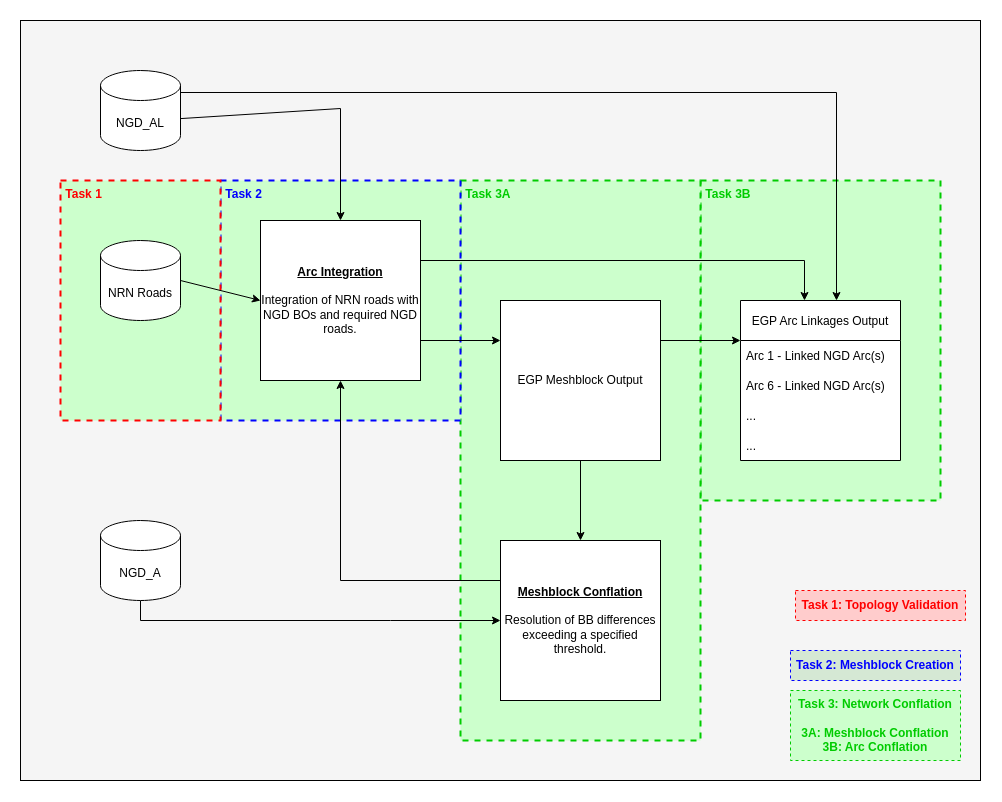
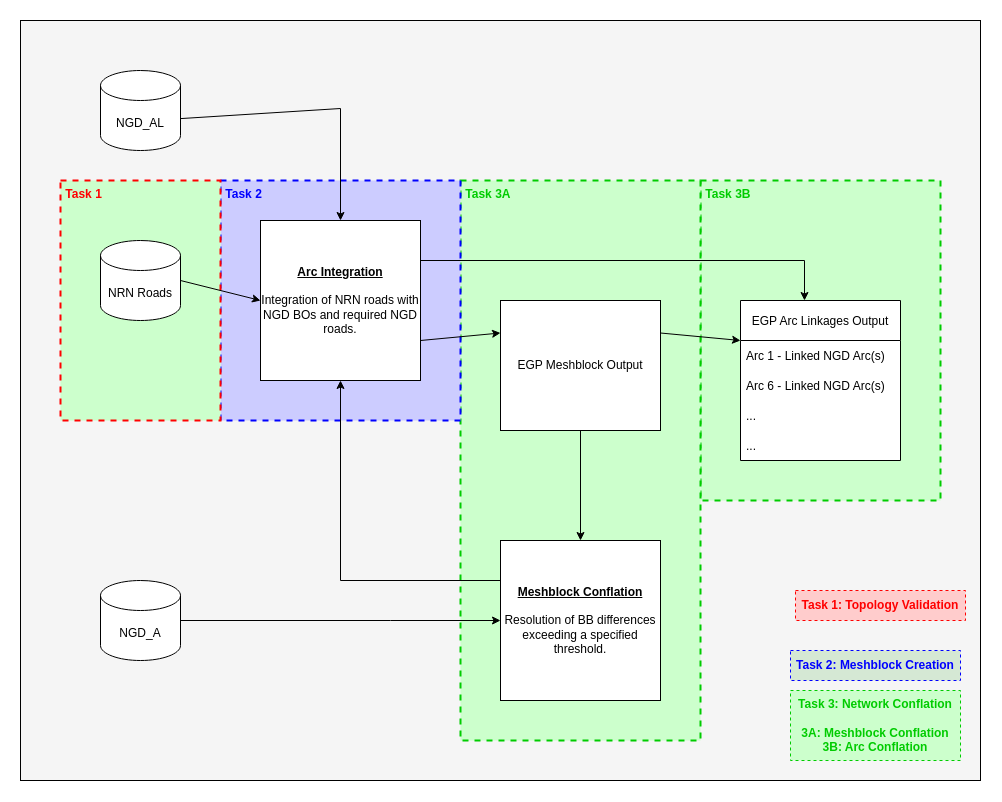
(607, 93) -> none
(241, 195) -> (241, 195)
(581, 381) -> (581, 366)
(141, 561) -> (141, 621)
